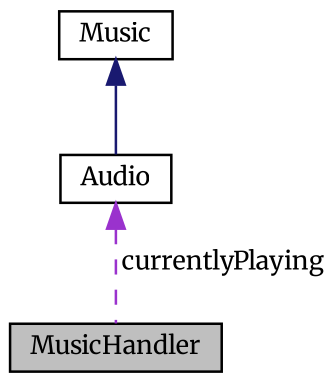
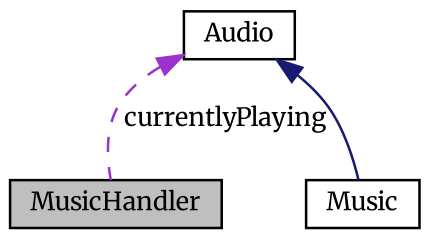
(116, 120) -> (338, 122)
